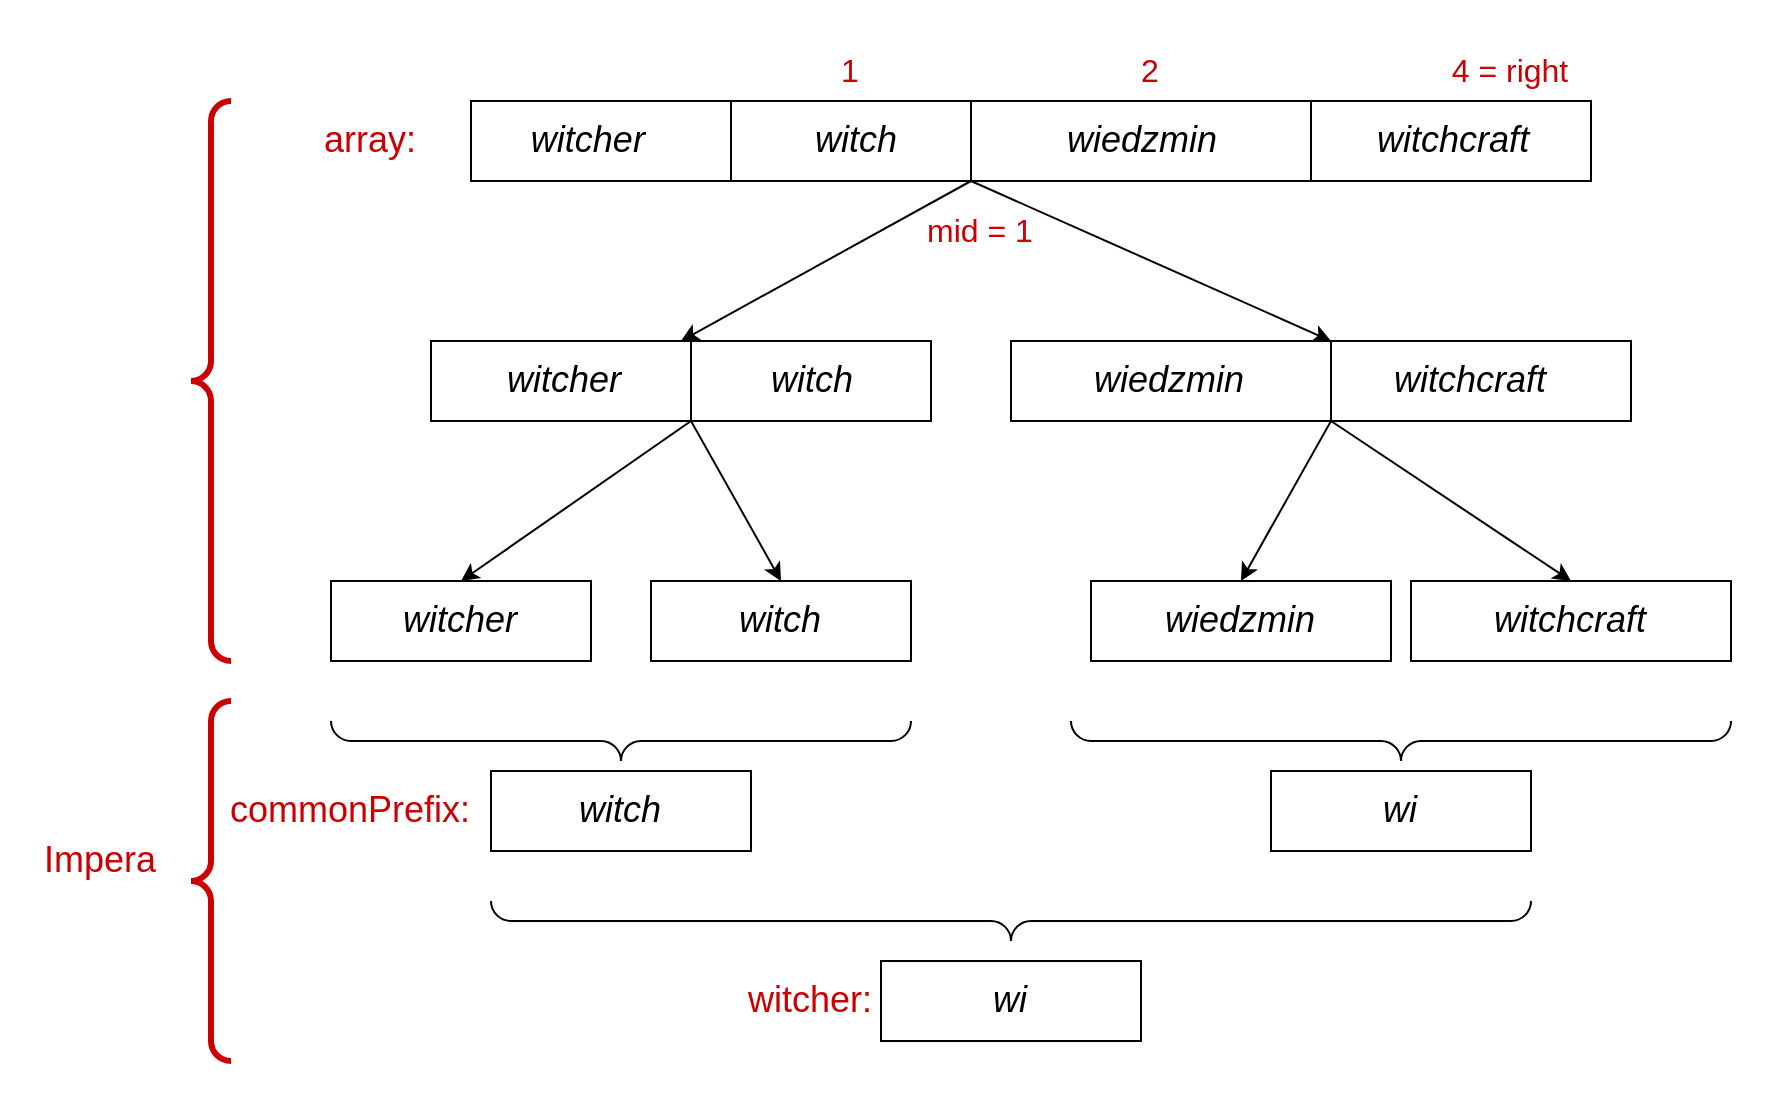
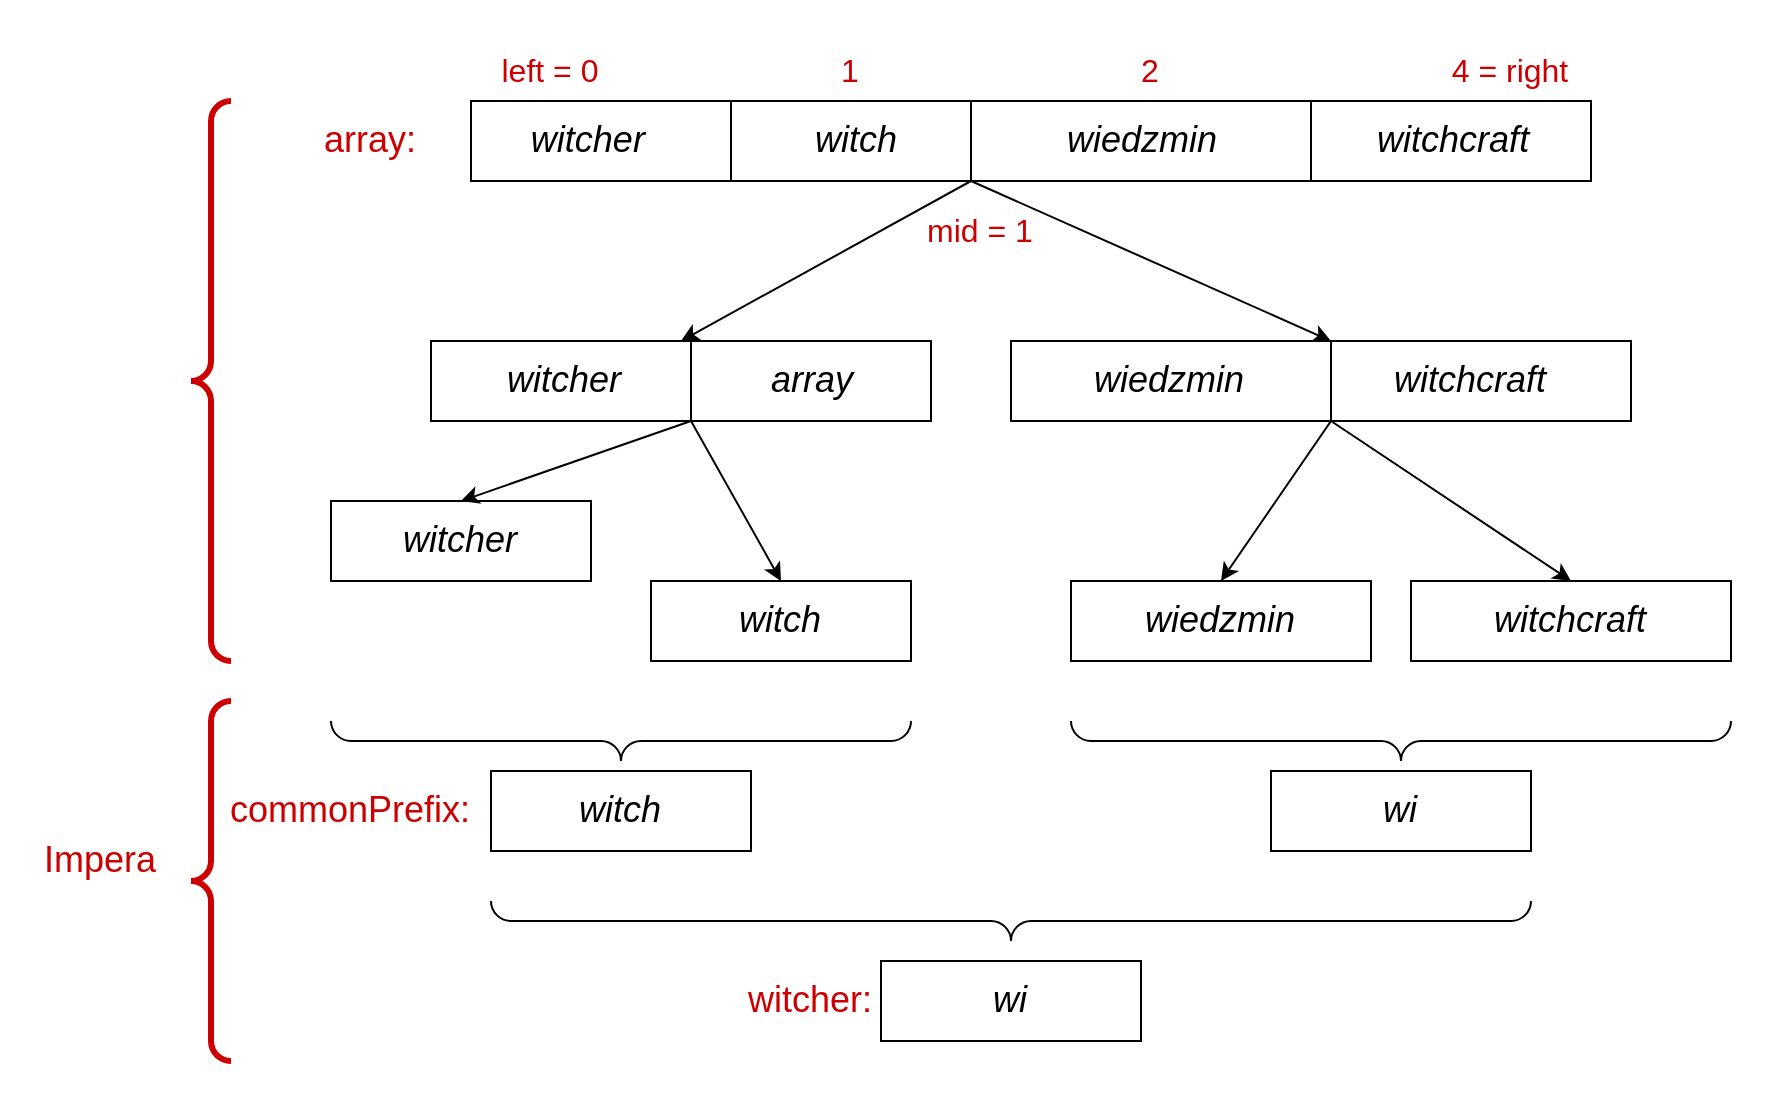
none -> (551, 71)
(681, 381) -> (681, 381)
(461, 621) -> (461, 541)
(1241, 621) -> (1221, 621)
